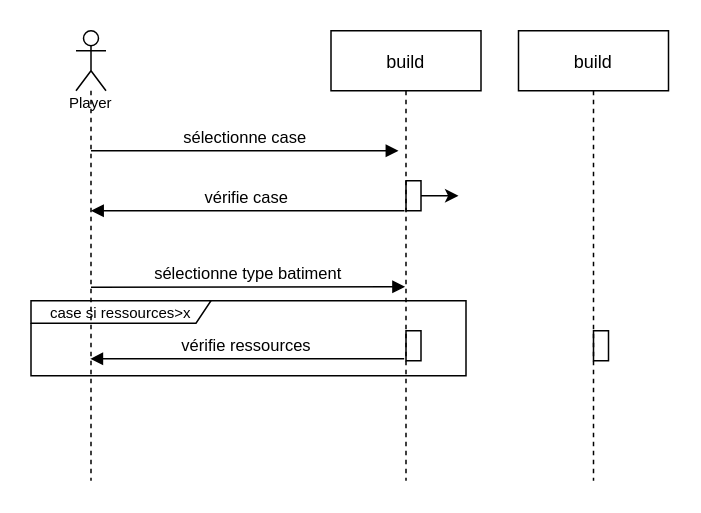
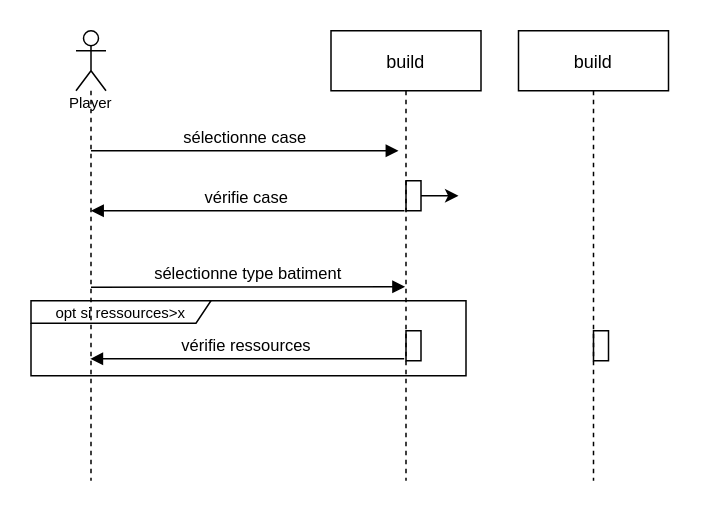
(121, 313) -> (121, 313)
